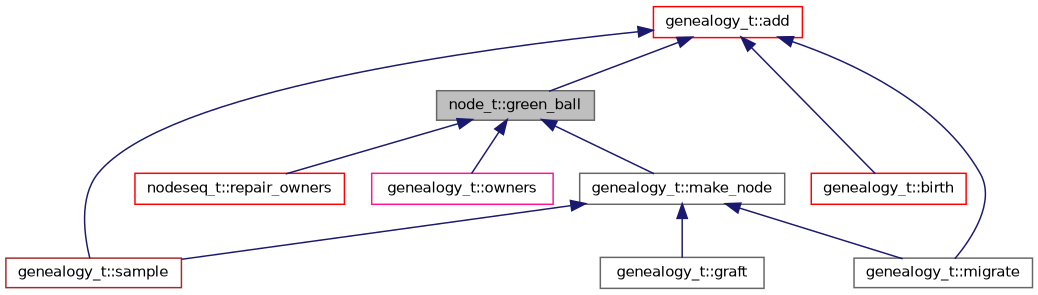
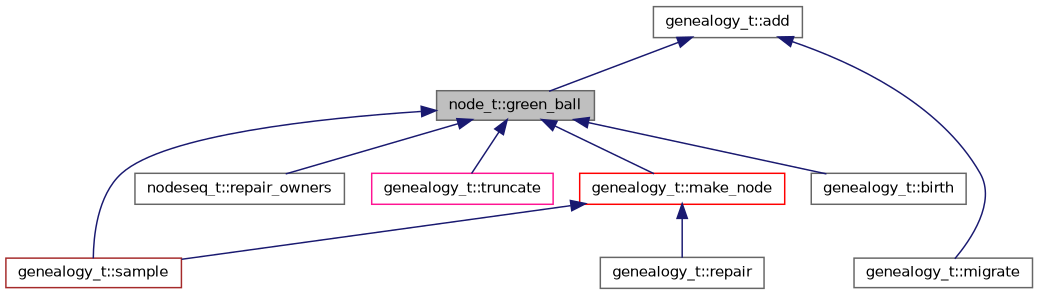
(728, 22) -> (728, 22)
(316, 82) -> (222, 136)
(813, 111) -> (707, 148)
(240, 189) -> (240, 189)
(462, 189) -> (462, 189)
(682, 189) -> (682, 189)
(889, 189) -> (889, 189)
(821, 233) -> none
(682, 273) -> (682, 273)
